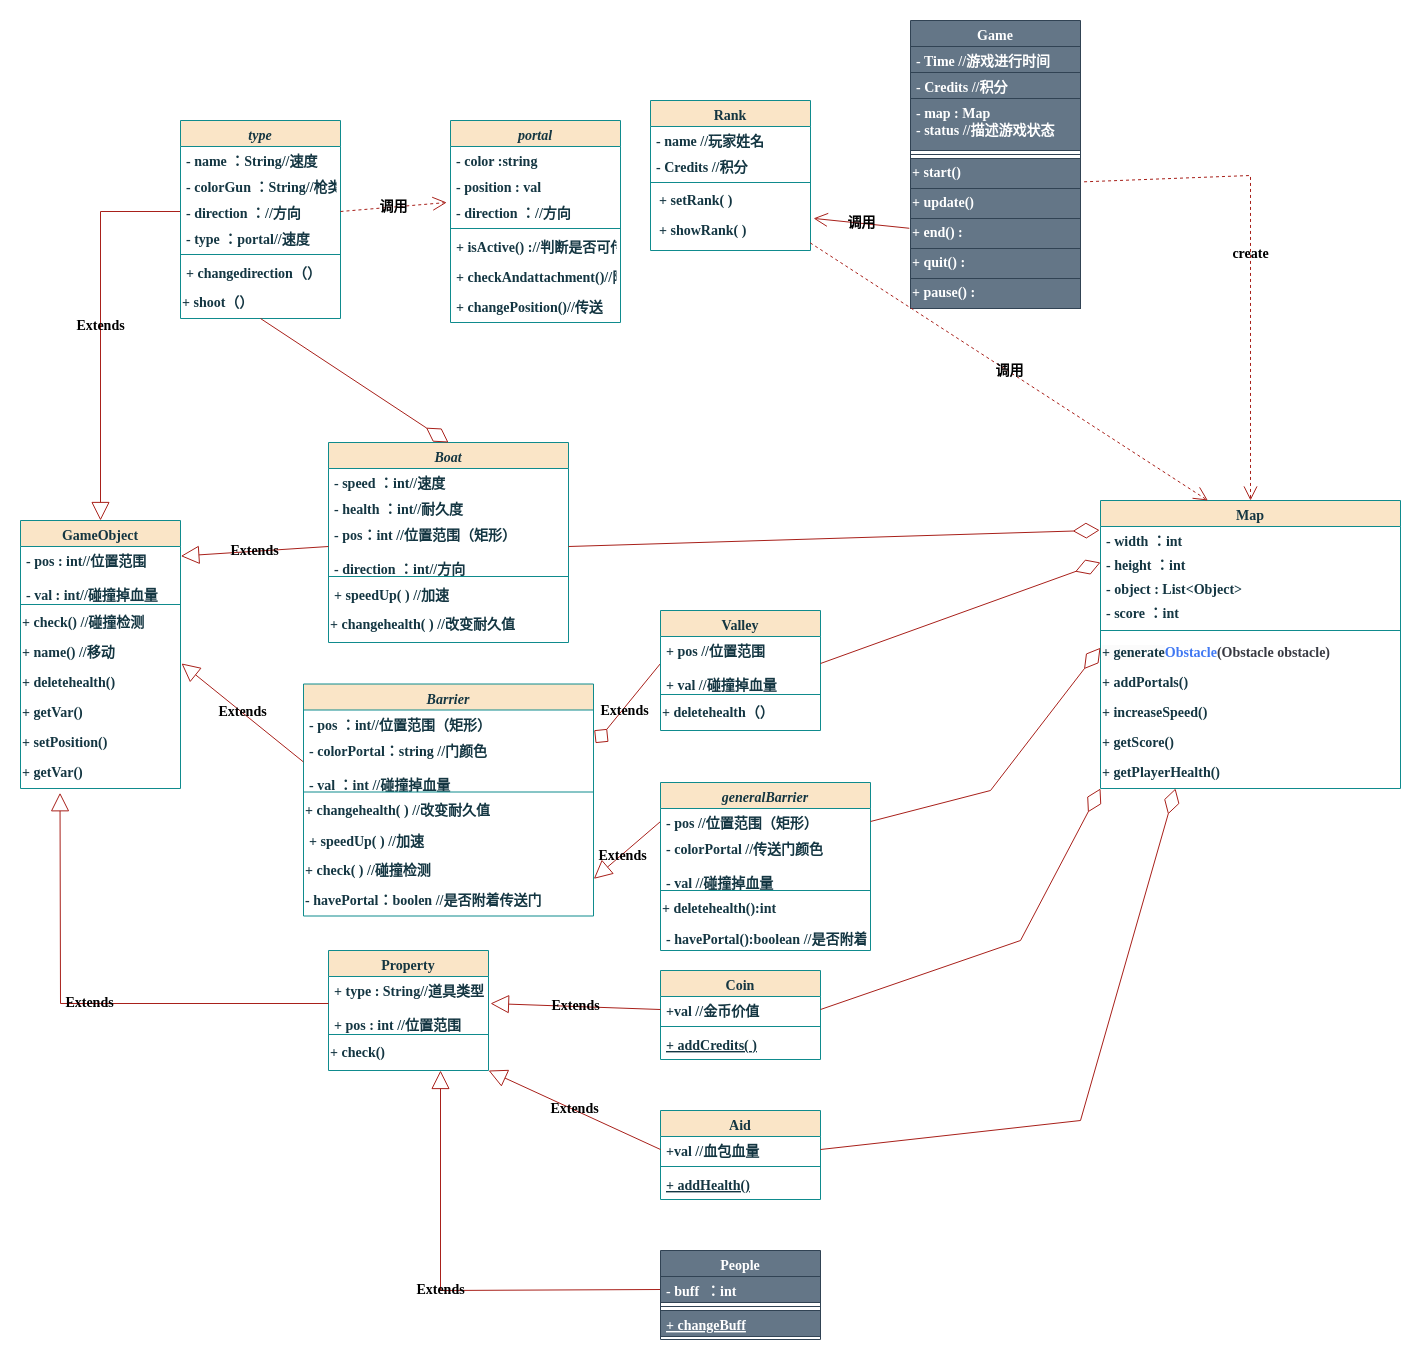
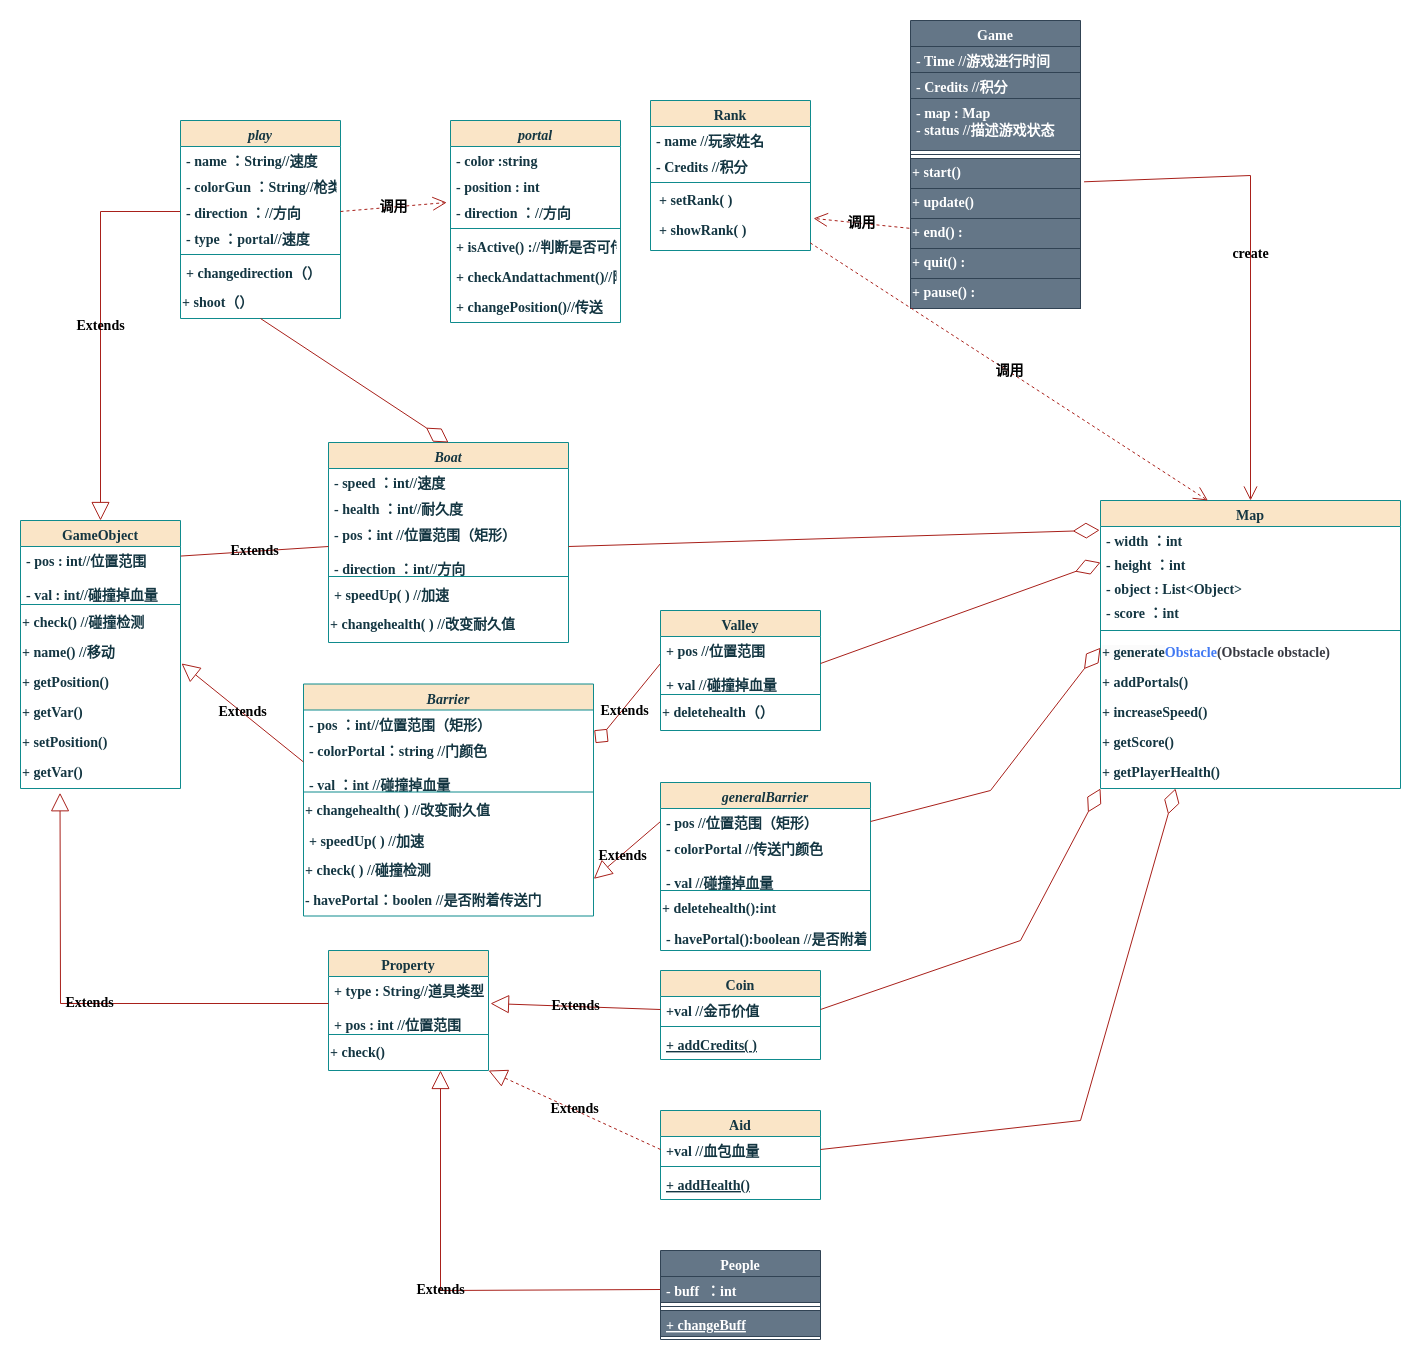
(260, 135) -> (260, 135)
(506, 187) -> (506, 187)
(890, 226) -> (890, 226)
(1251, 253) -> (1251, 253)
(200, 555) -> (192, 555)
(80, 684) -> (76, 684)
(616, 1129) -> (616, 1129)
